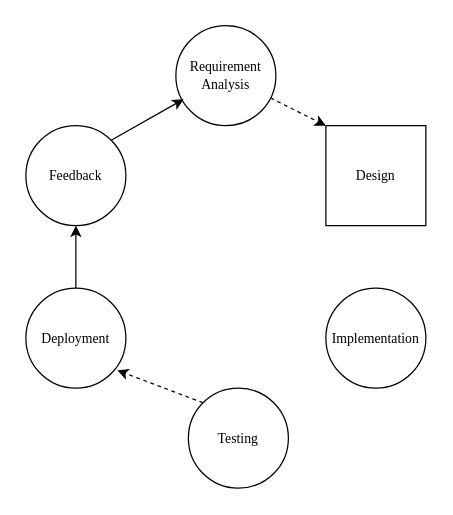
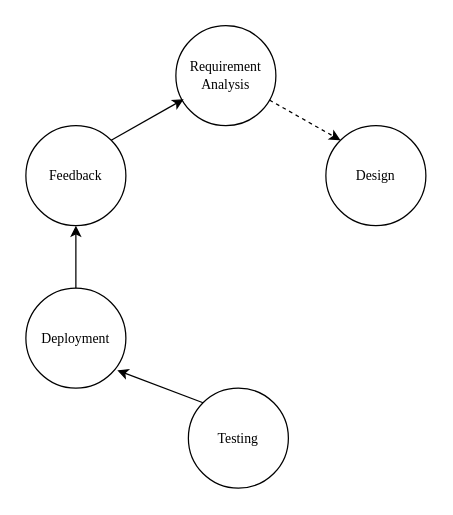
(376, 176) -> (376, 176)
(376, 338) -> none
(162, 387) -> (162, 387)
